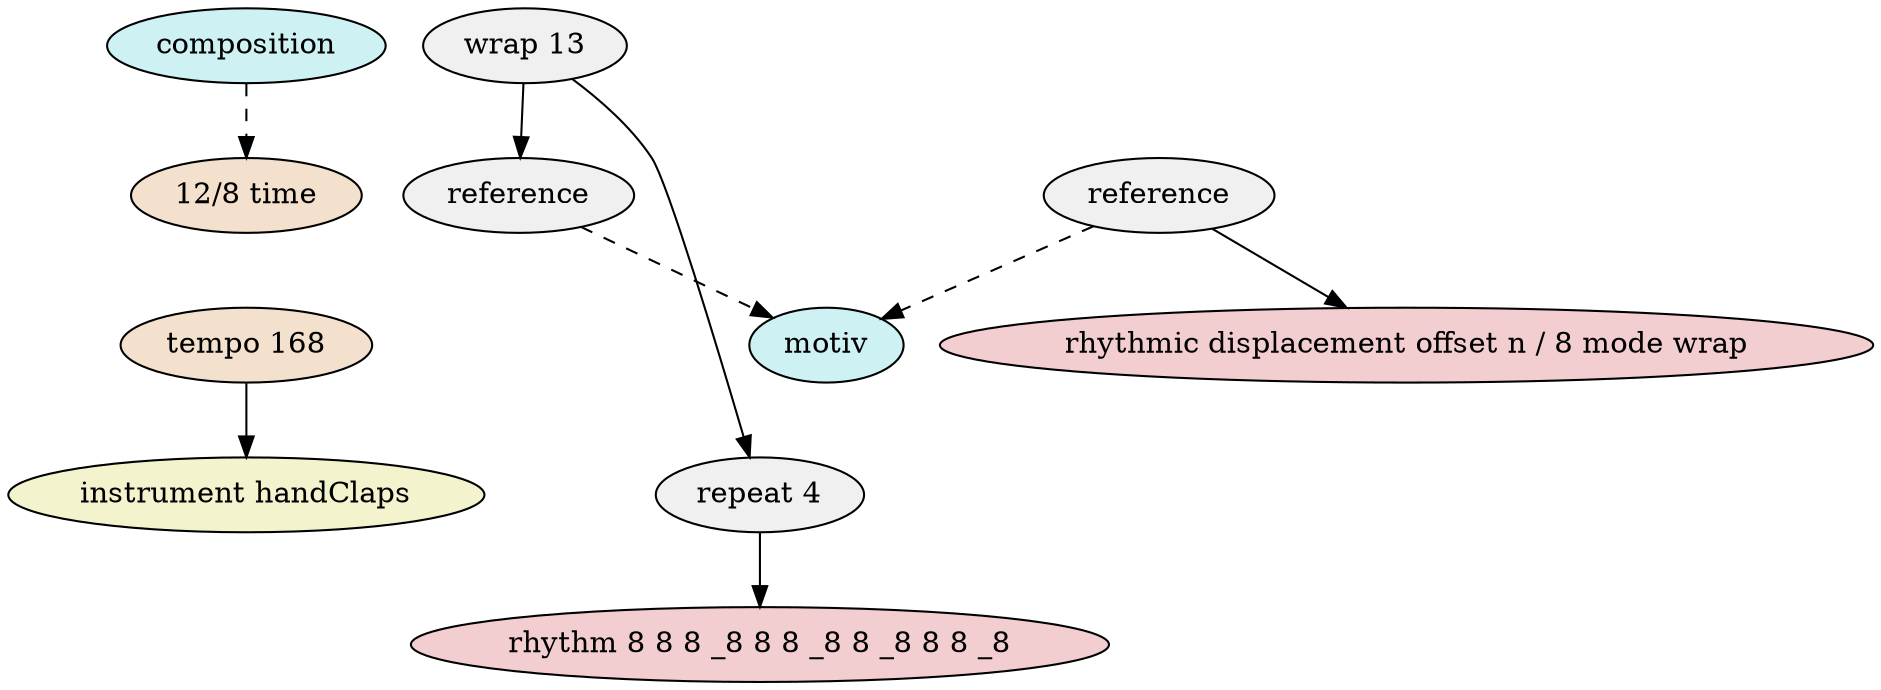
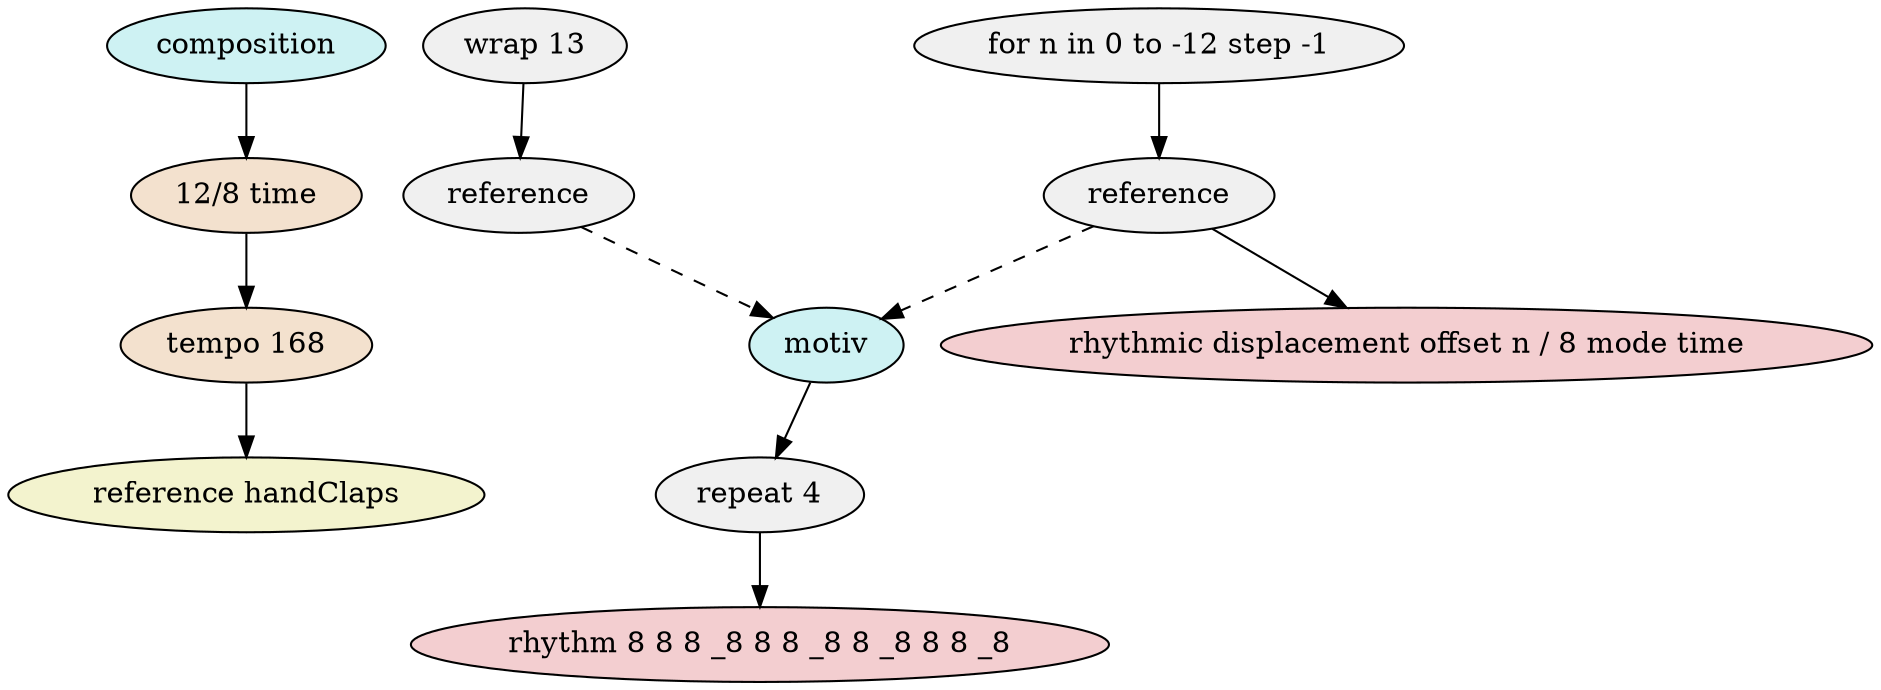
none -> (1159, 46)
(246, 110) -> (246, 110)
(684, 243) -> (798, 410)
none -> (246, 260)
(1407, 345) -> (1407, 345)
(246, 495) -> (246, 495)
